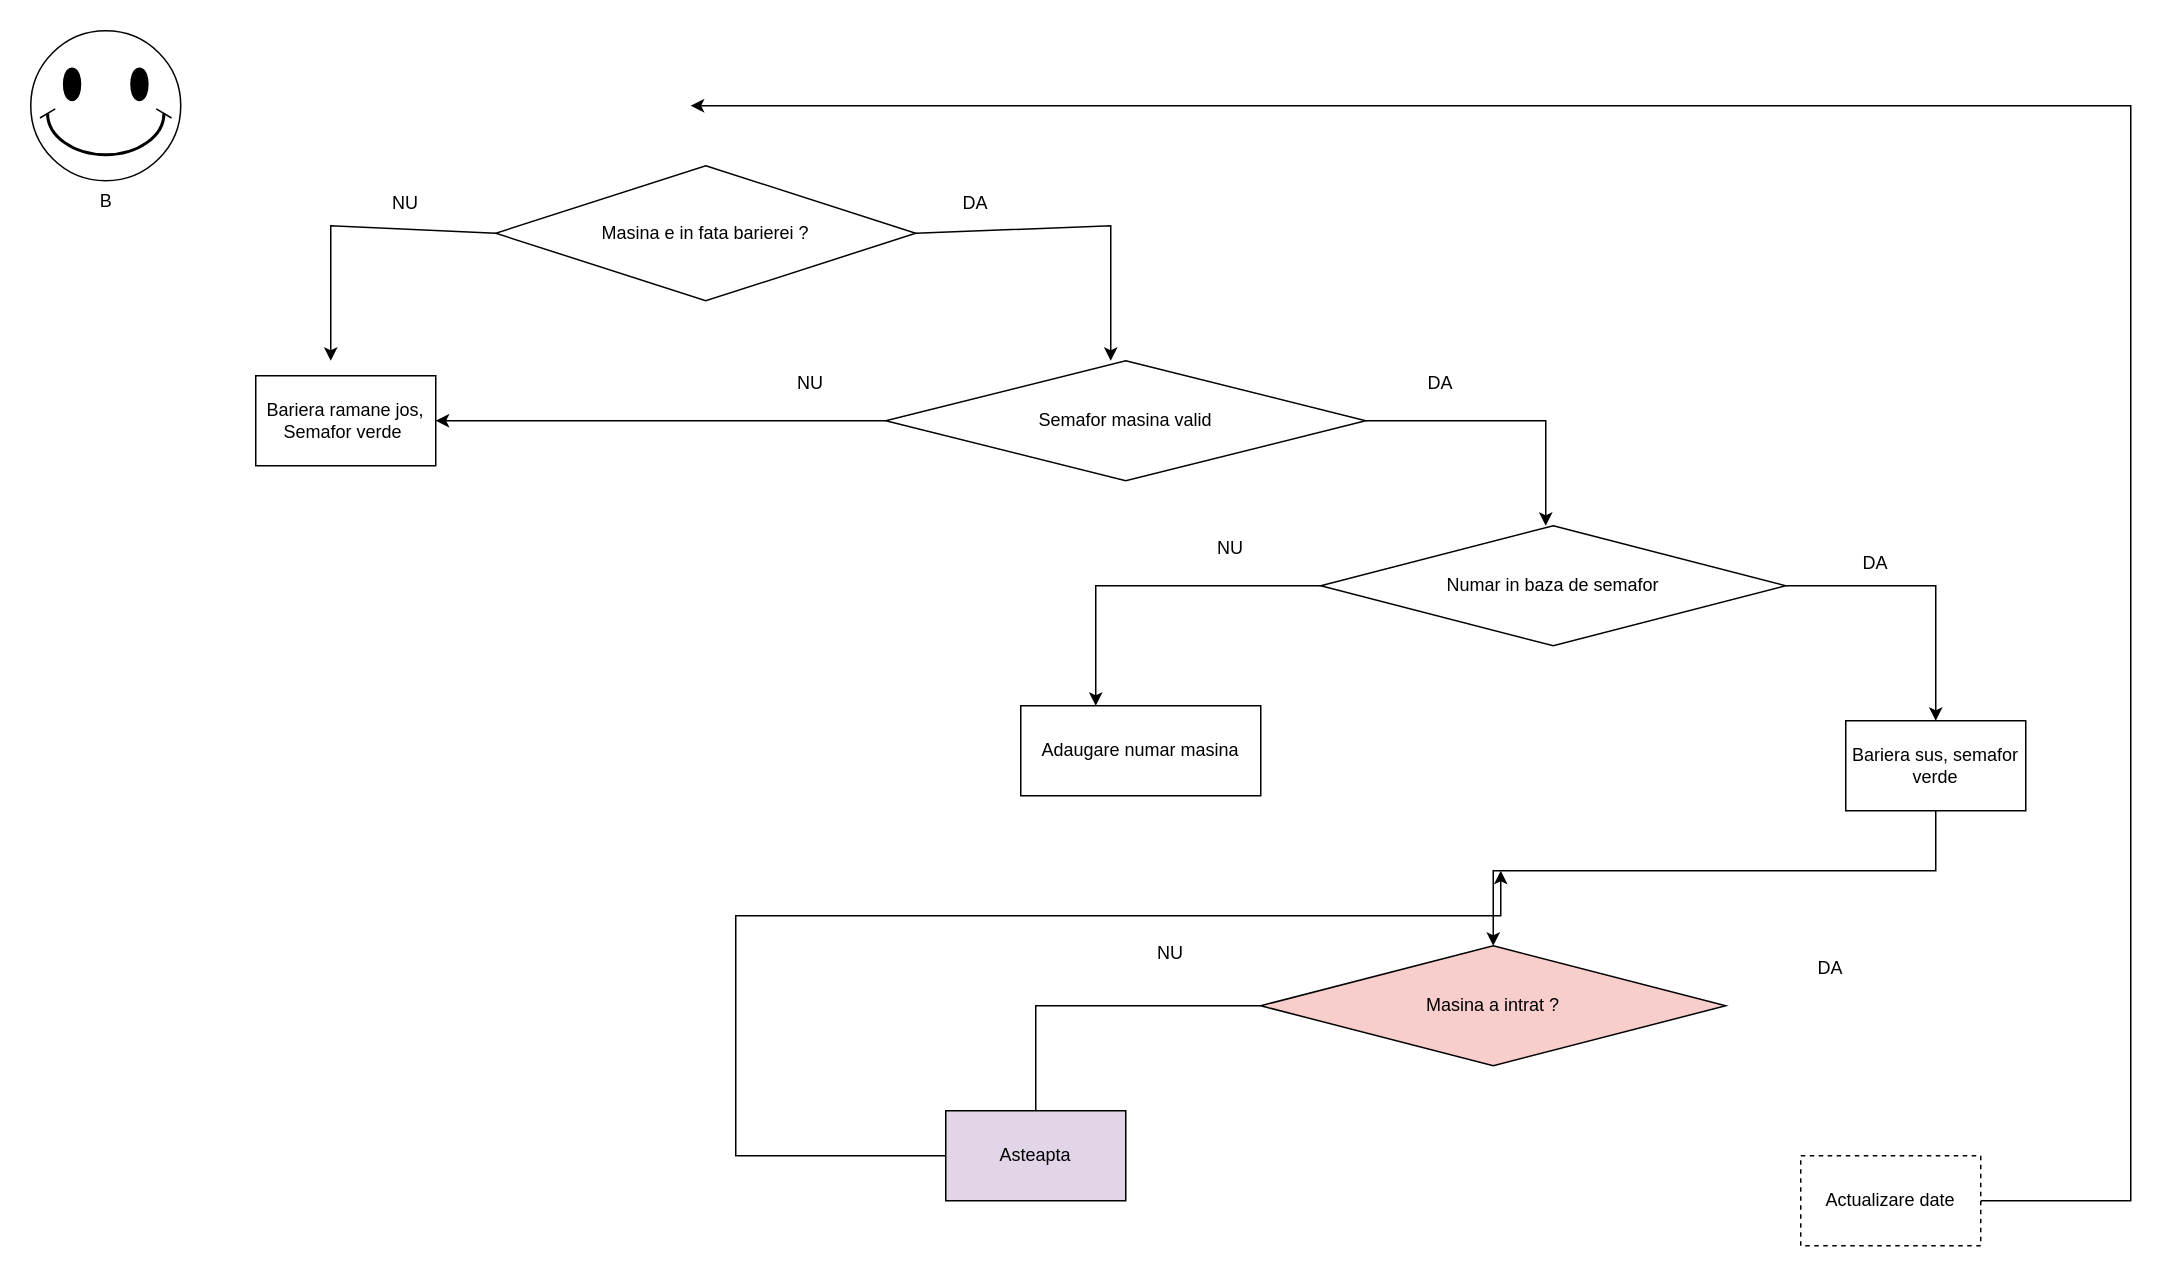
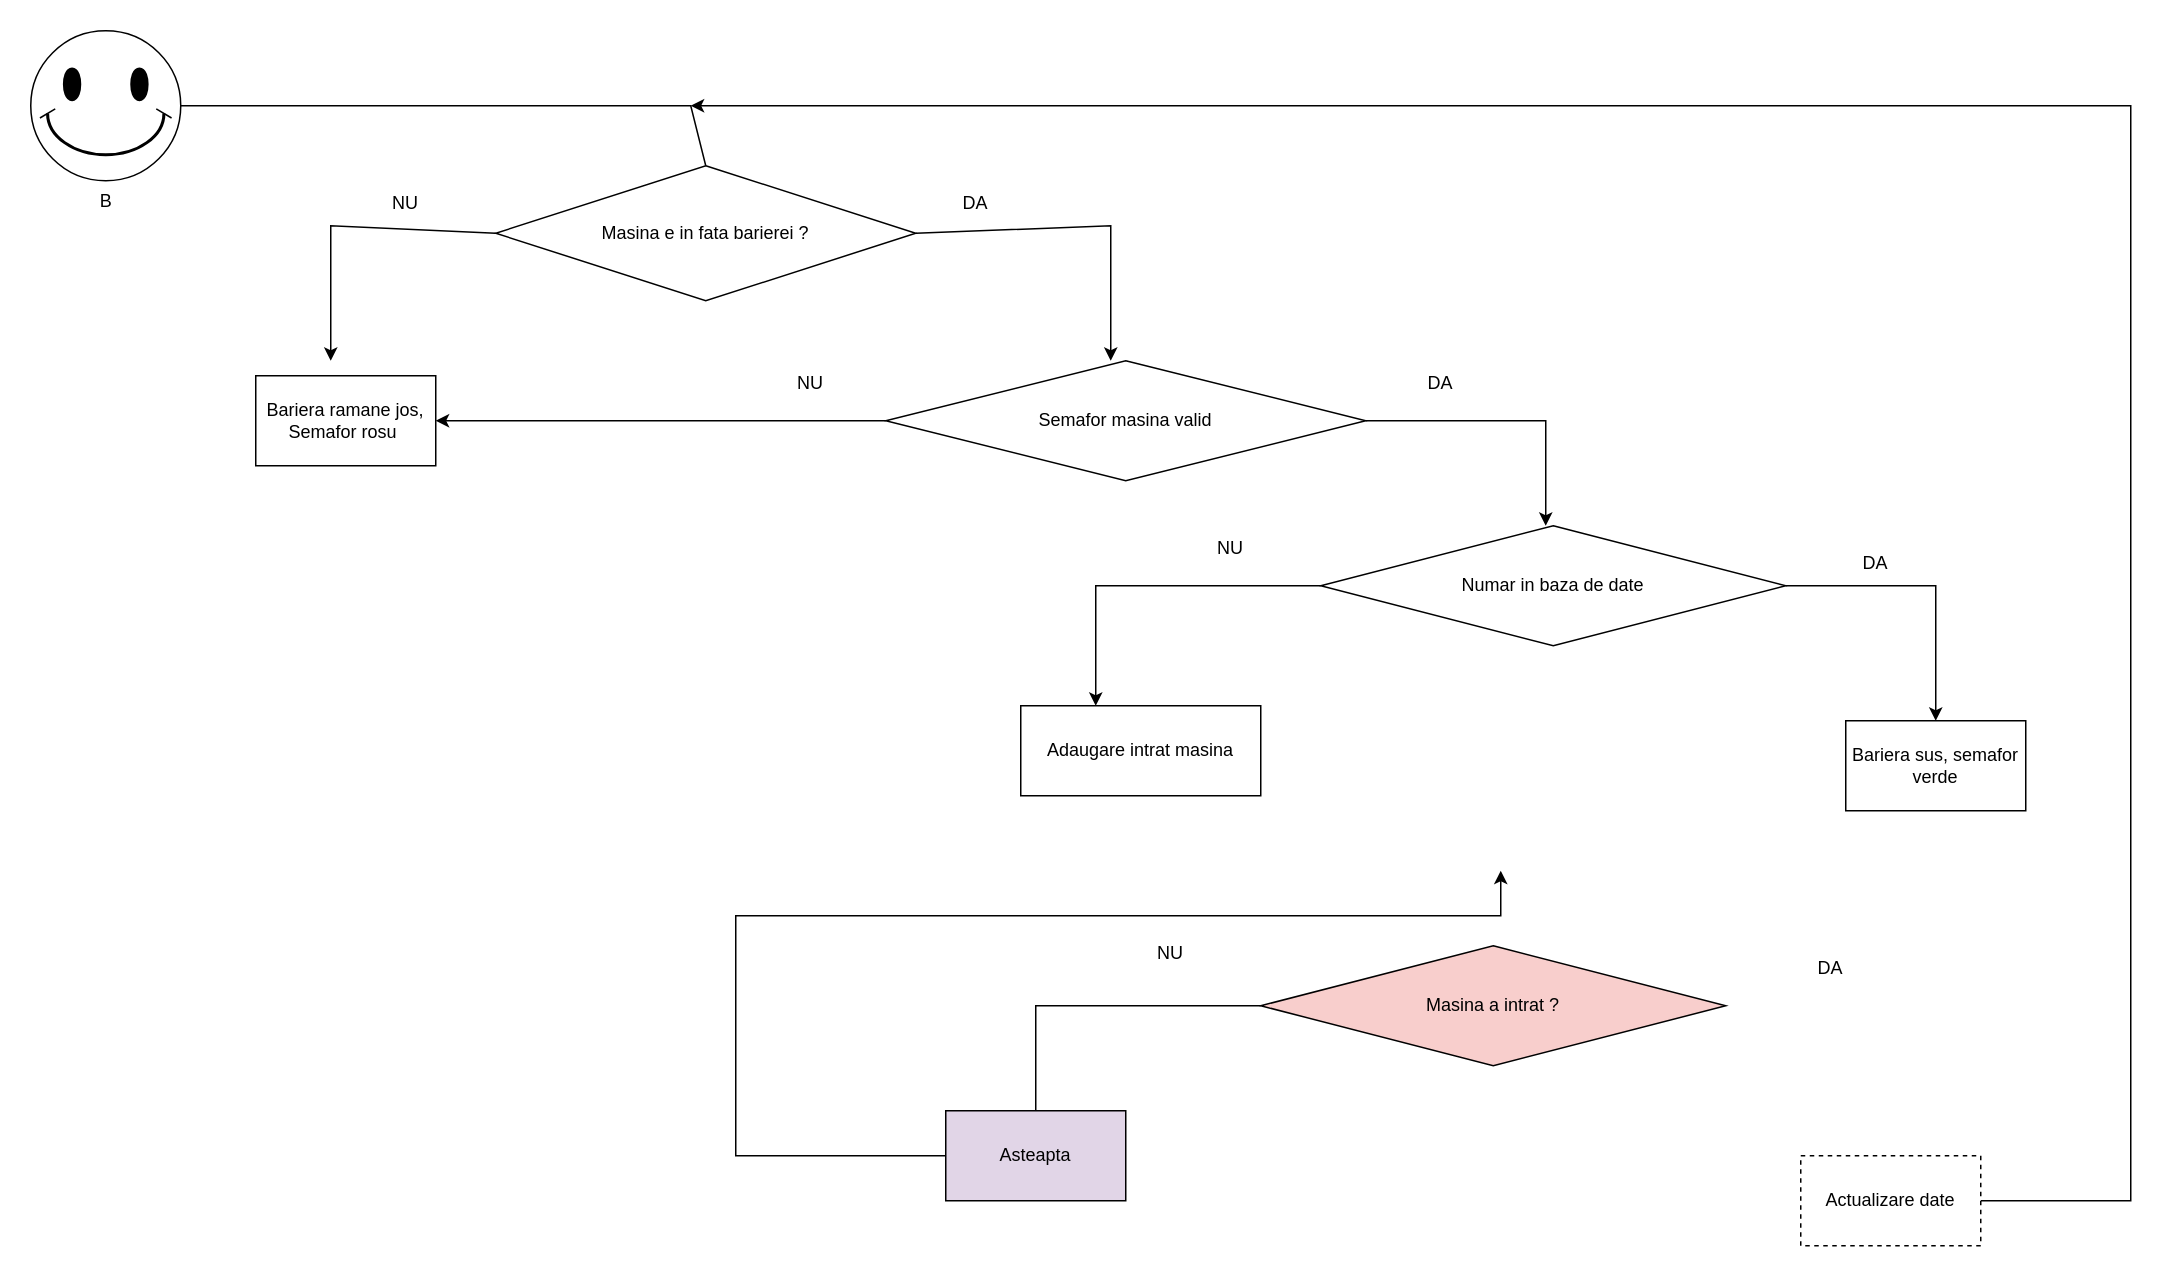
none -> (466, 106)
(346, 421) -> (346, 421)
(1553, 586) -> (1553, 586)
(1141, 751) -> (1141, 751)
(1712, 871) -> none
